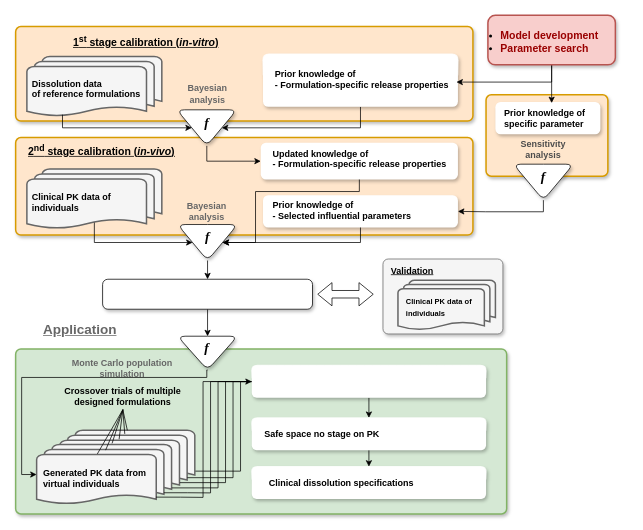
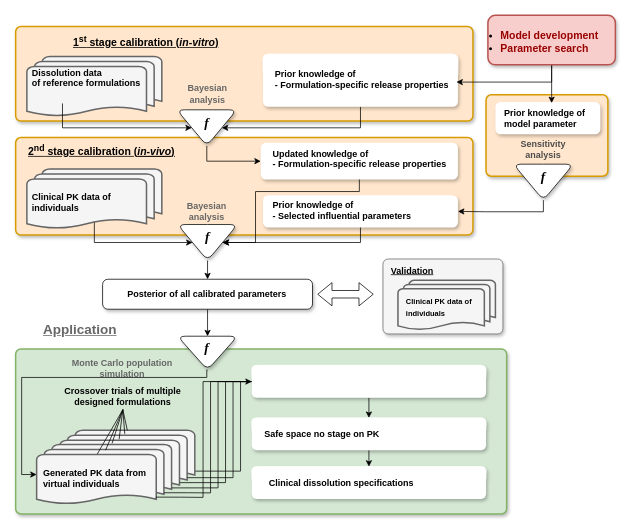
(94, 94) -> (94, 83)
(546, 119) -> (545, 119)
none -> (207, 296)
